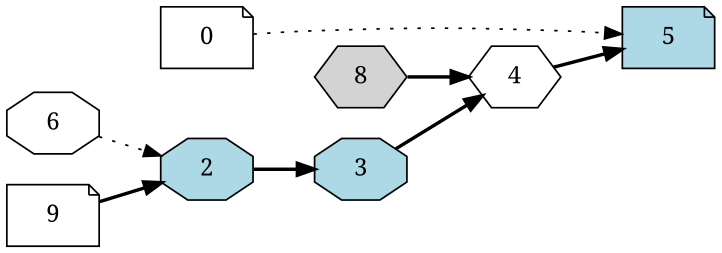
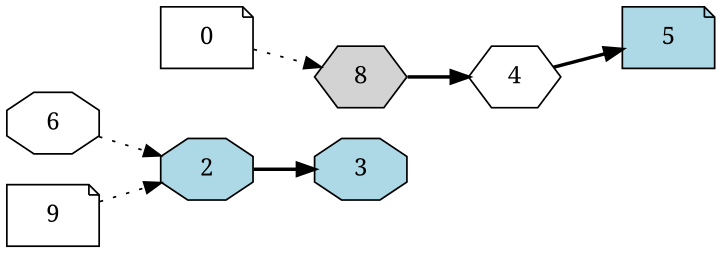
(429, 28) -> (279, 56)
(431, 127) -> none
(122, 195) -> (122, 195)
